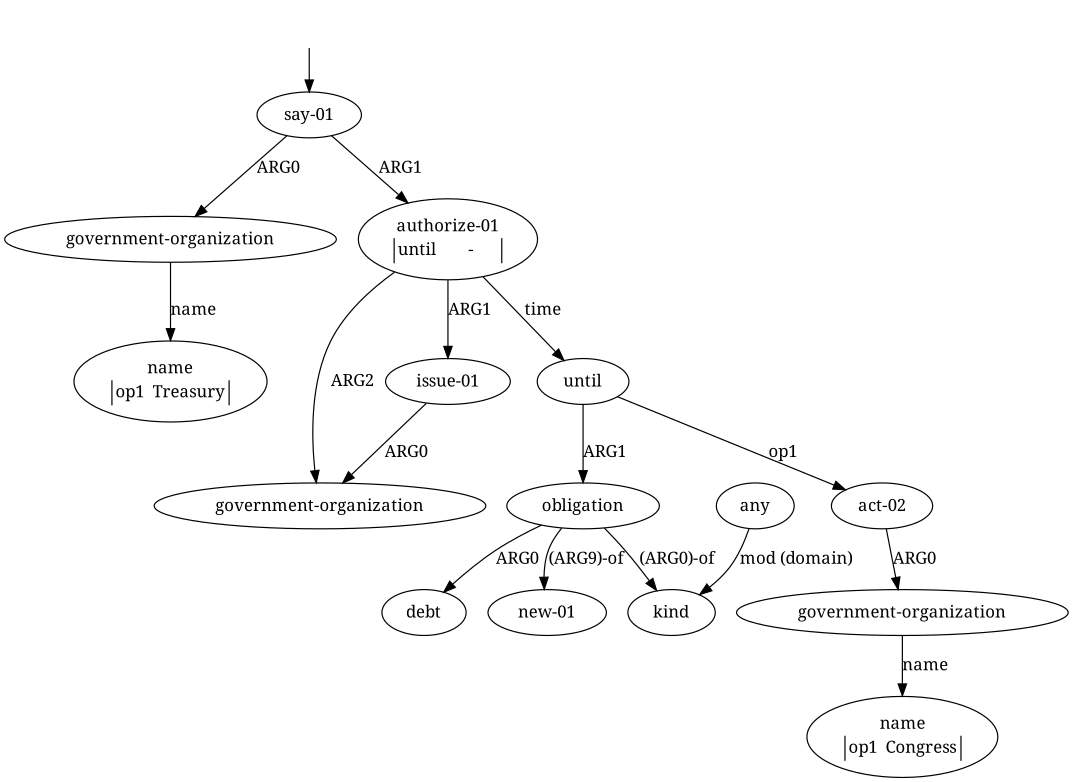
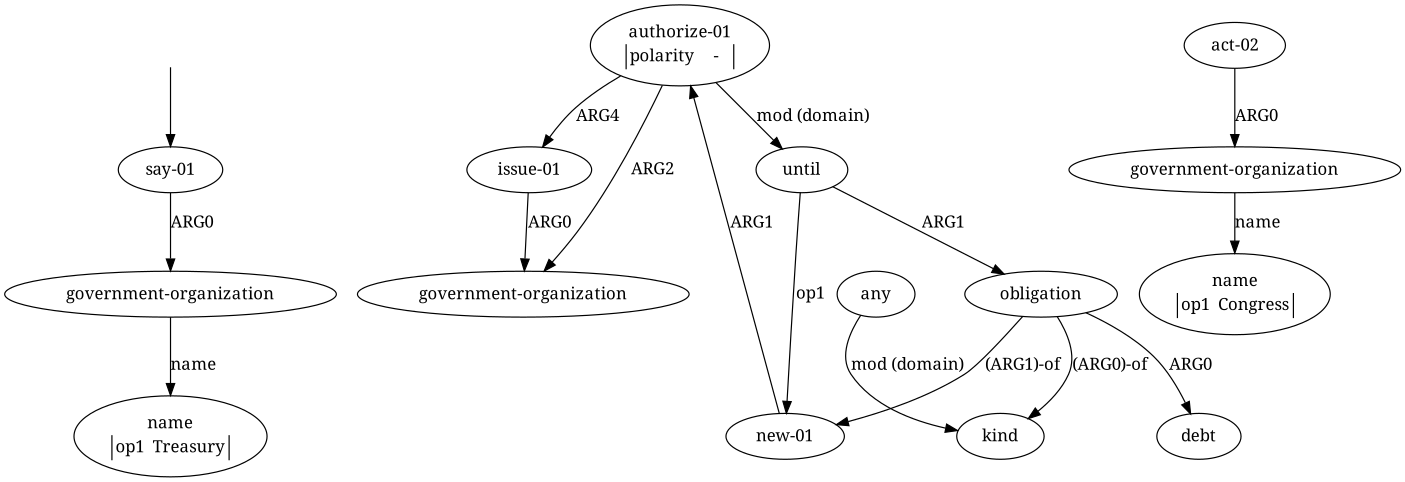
(365, 165) -> (737, 256)
(417, 250) -> (663, 56)
(470, 310) -> (598, 116)
(543, 310) -> (813, 116)
(726, 441) -> (793, 297)
(587, 559) -> (1023, 365)
